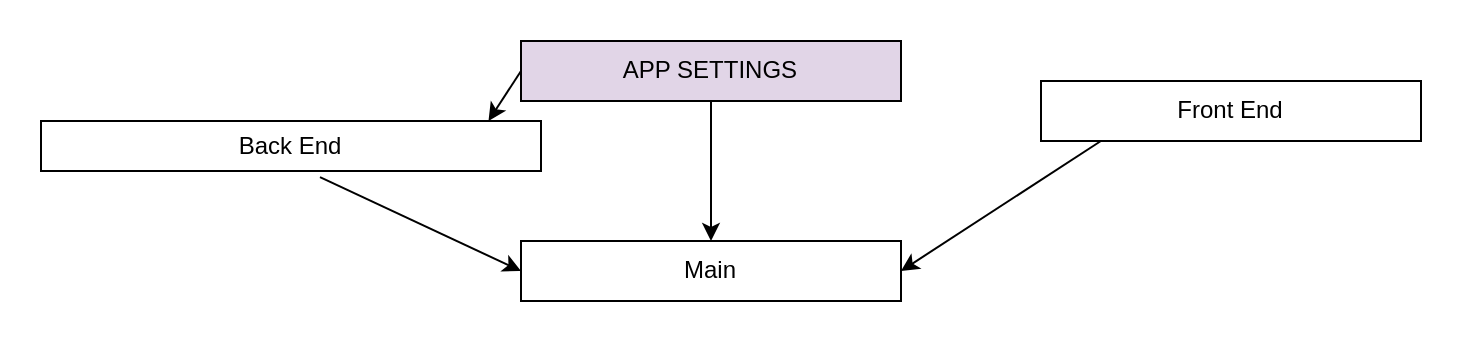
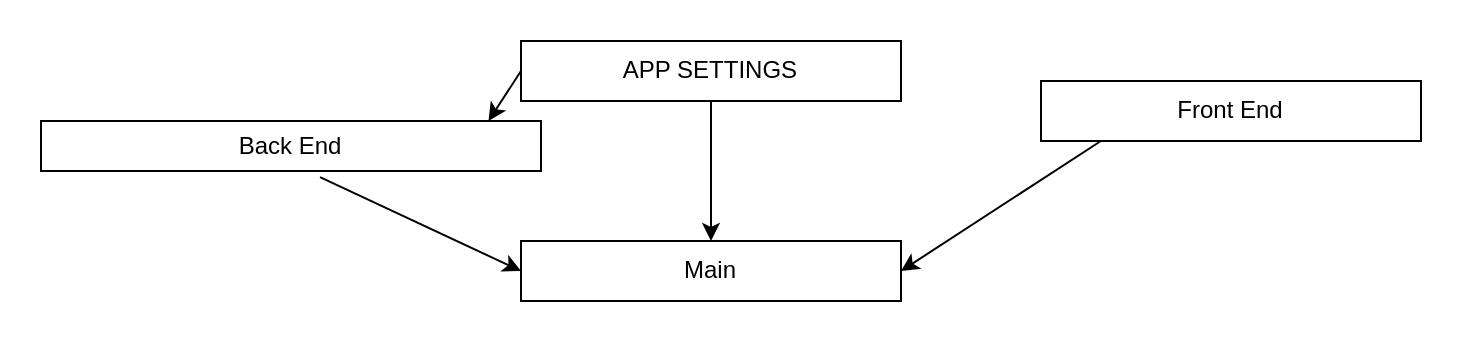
(711, 71) -> (711, 71)
